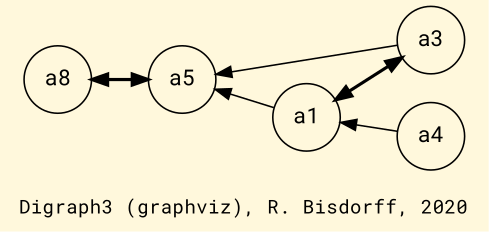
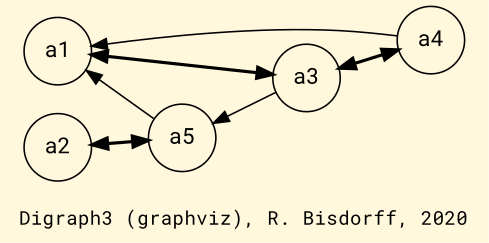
none -> (369, 59)
(58, 80) -> (58, 147)
(252, 101) -> (127, 99)
